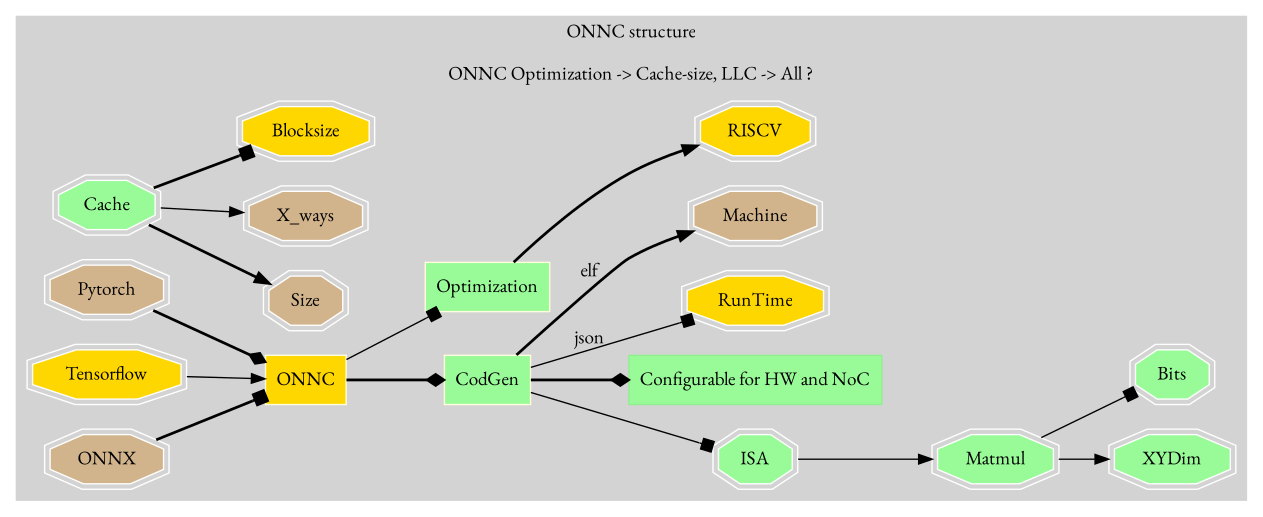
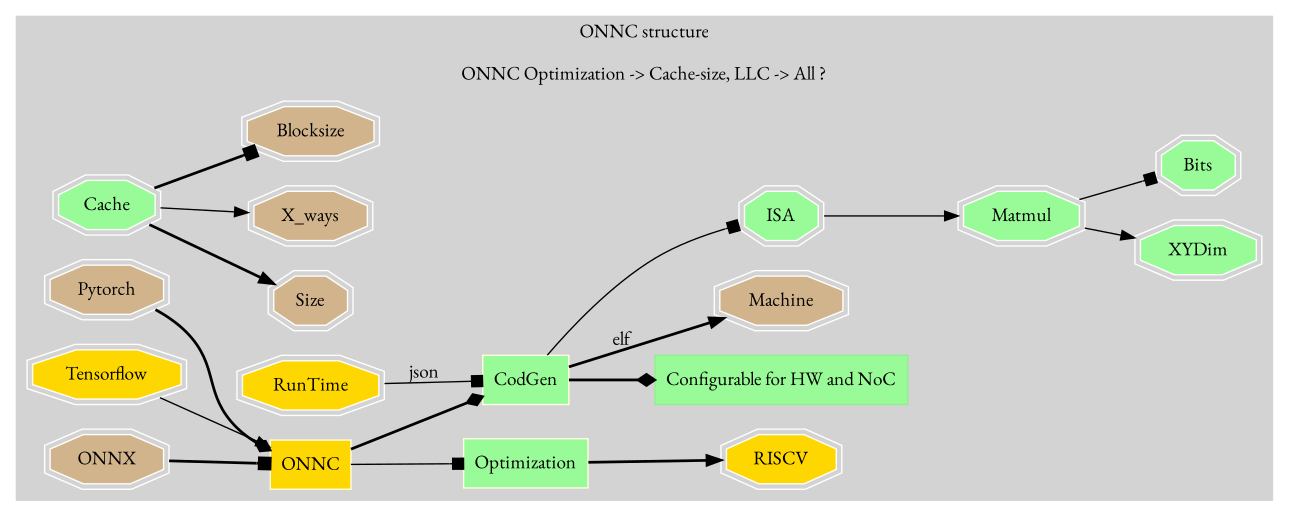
(306, 131) -> (311, 131)
(605, 345) -> (427, 382)
